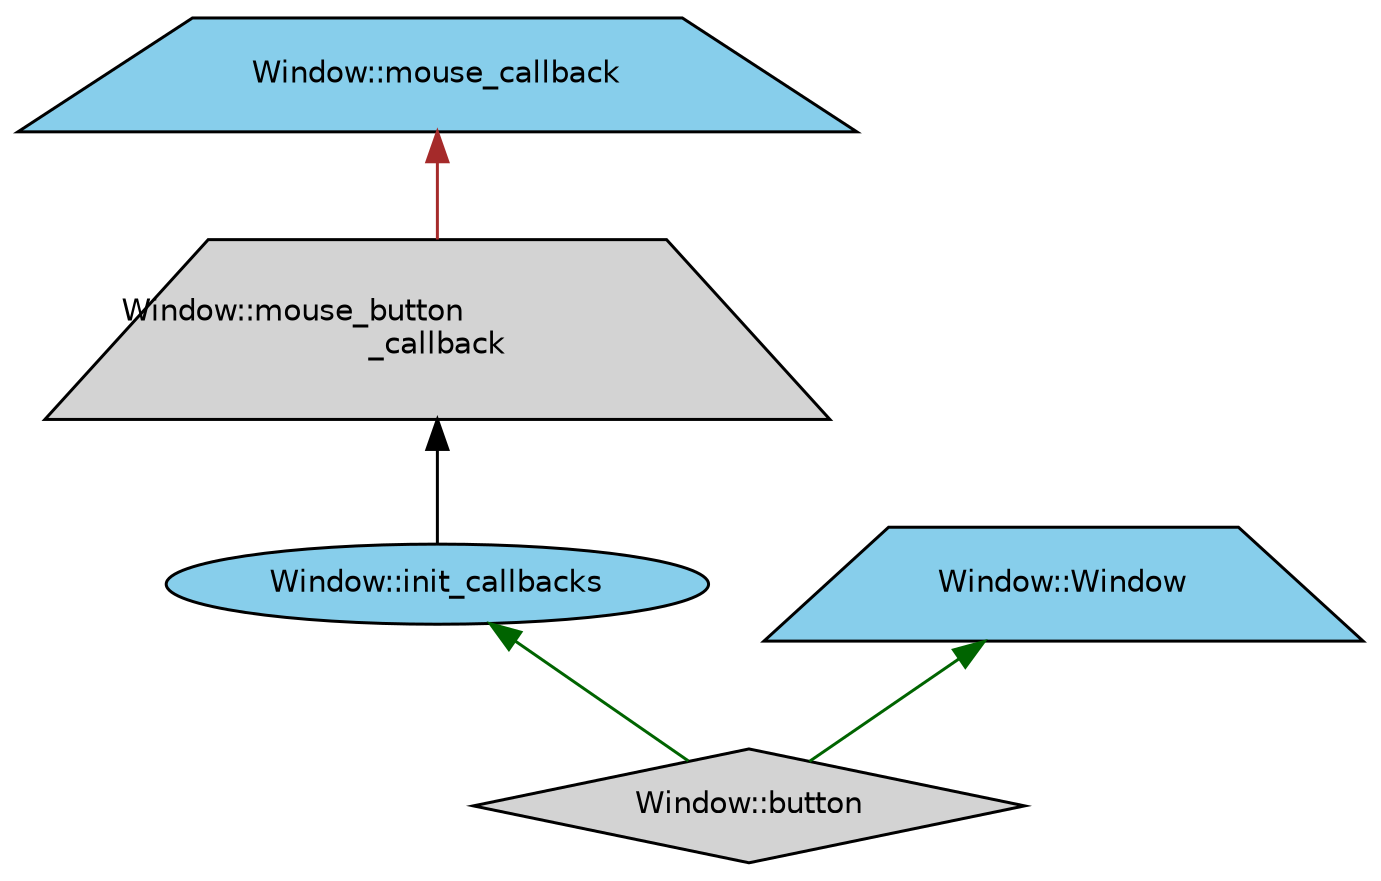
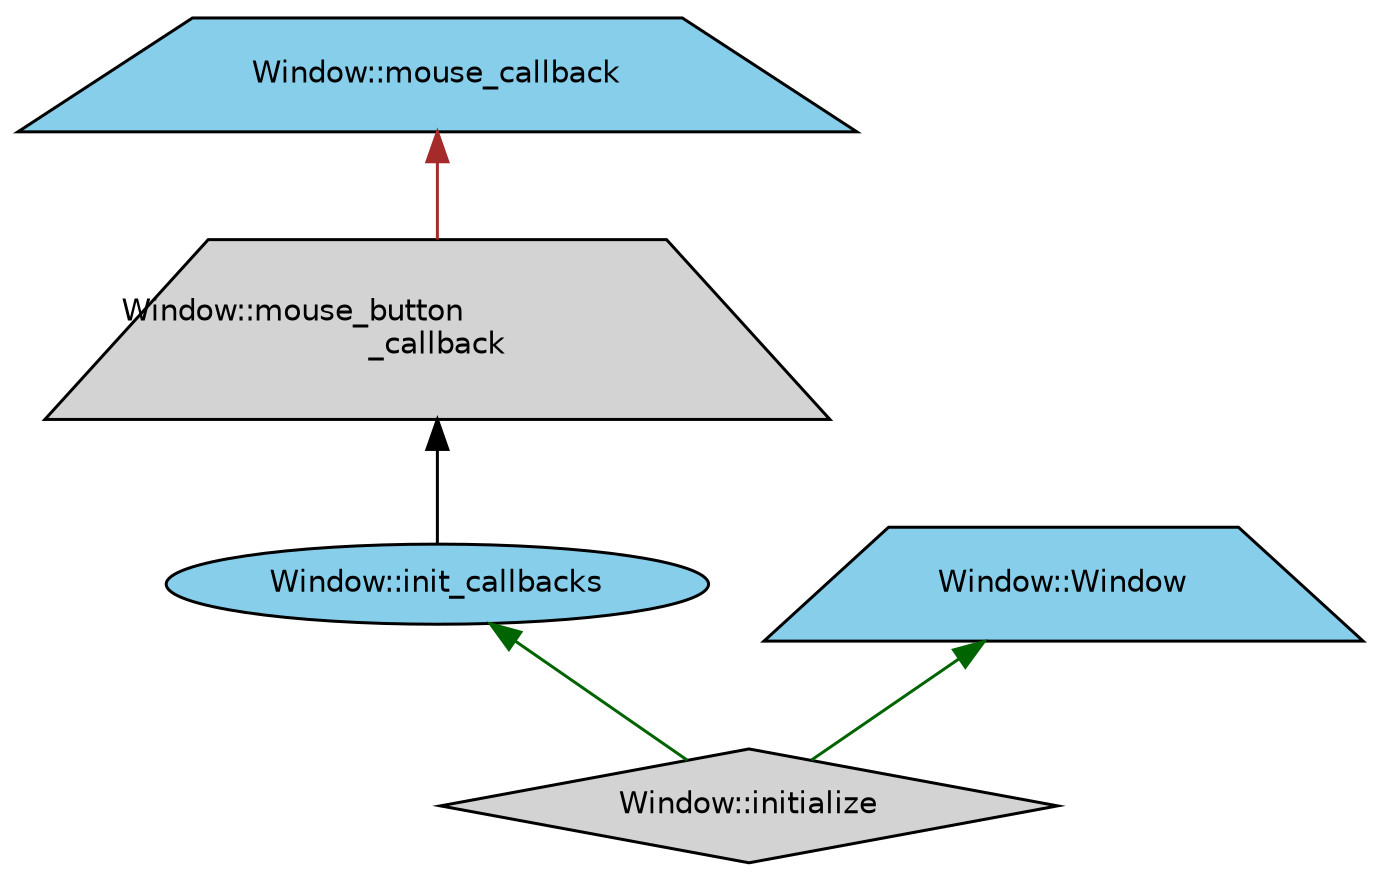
(749, 806) -> (749, 806)
